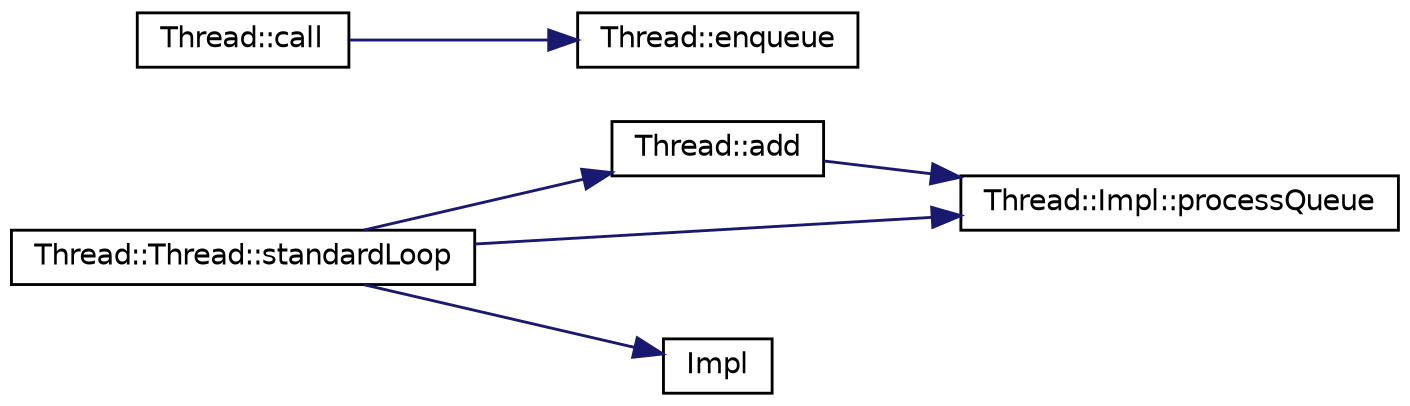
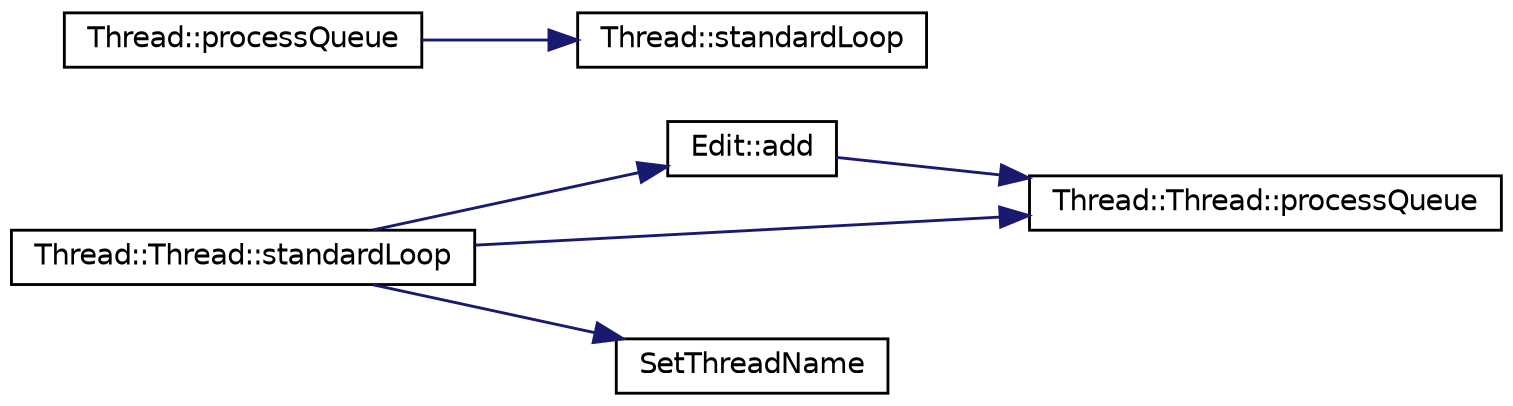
(243, 40) -> (243, 40)
(718, 40) -> (752, 40)
(718, 149) -> (752, 149)
(1180, 203) -> (1265, 203)
(718, 366) -> (752, 366)
